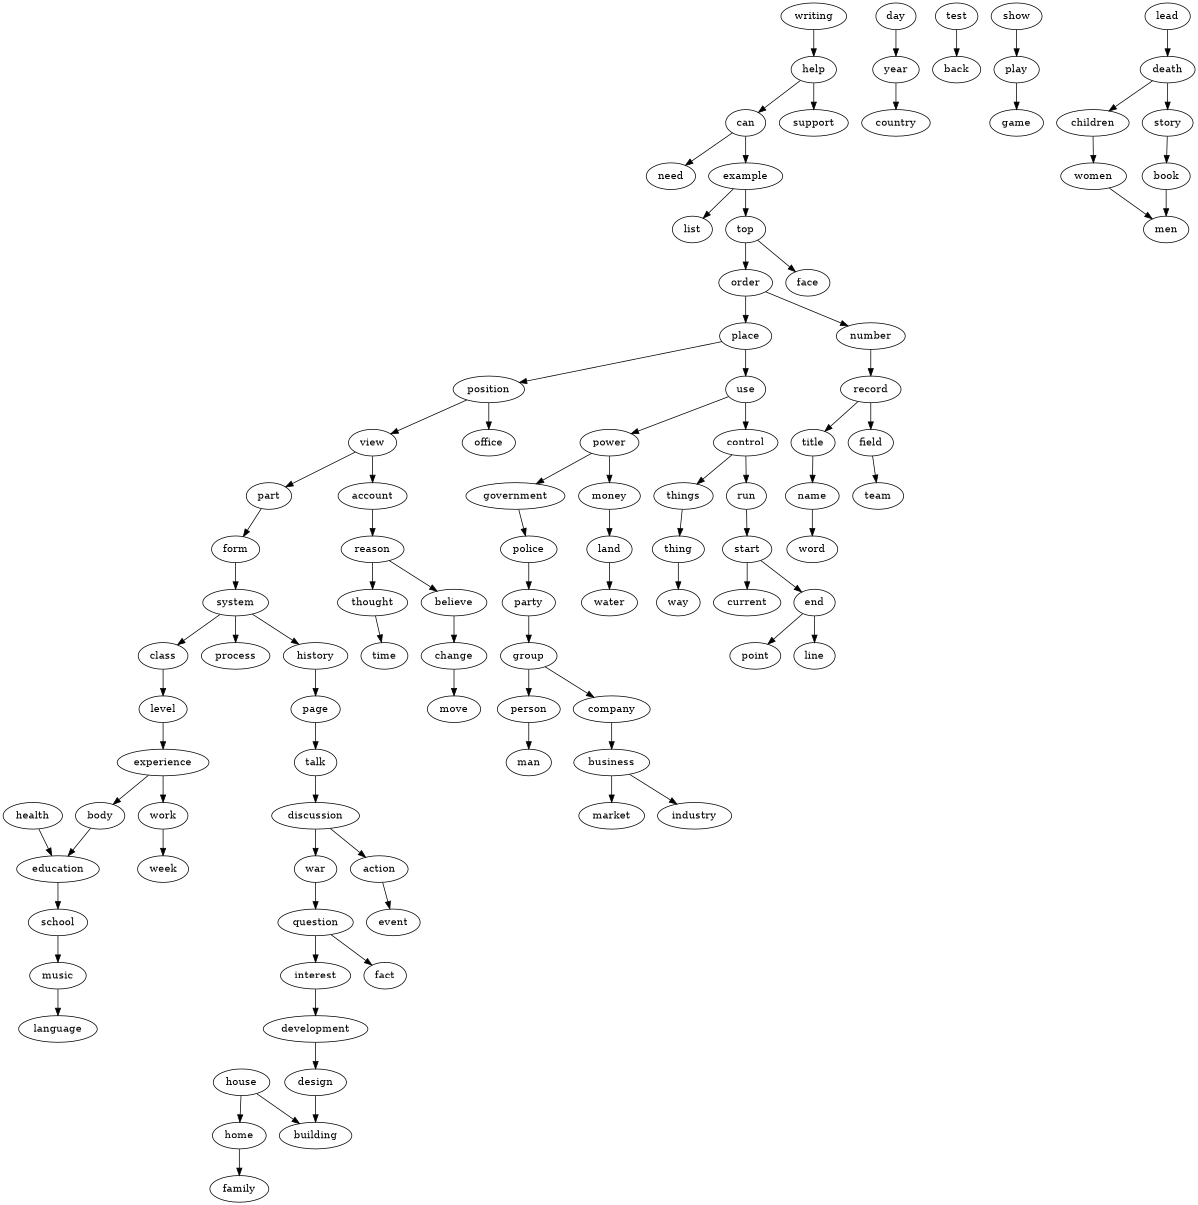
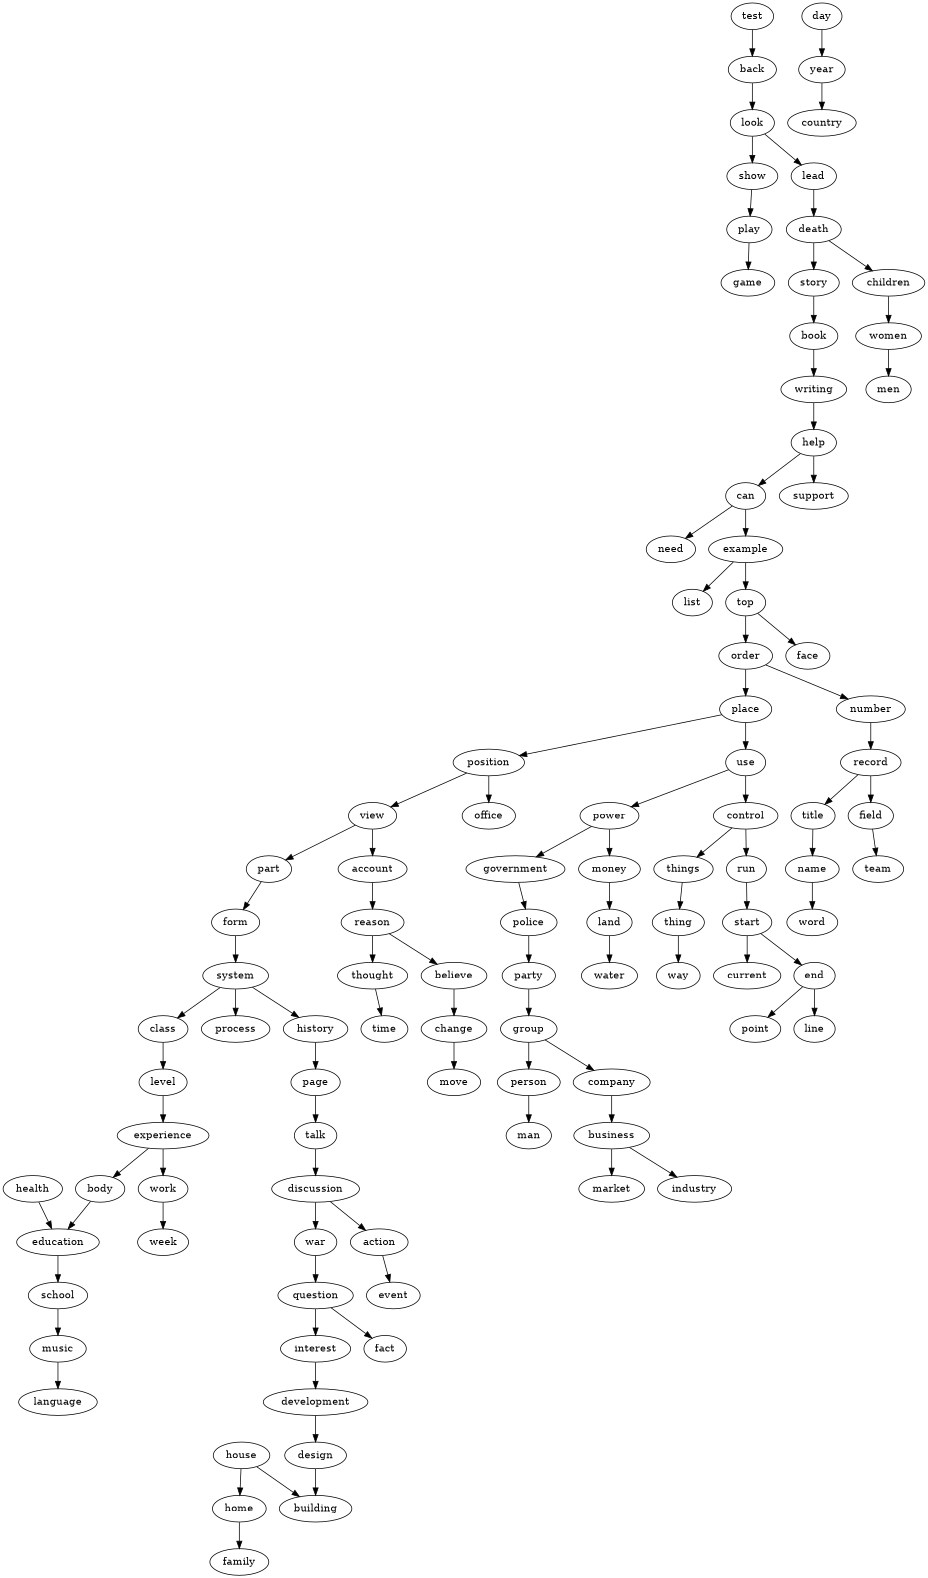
none -> (752, 123)
(1166, 199) -> (814, 359)
